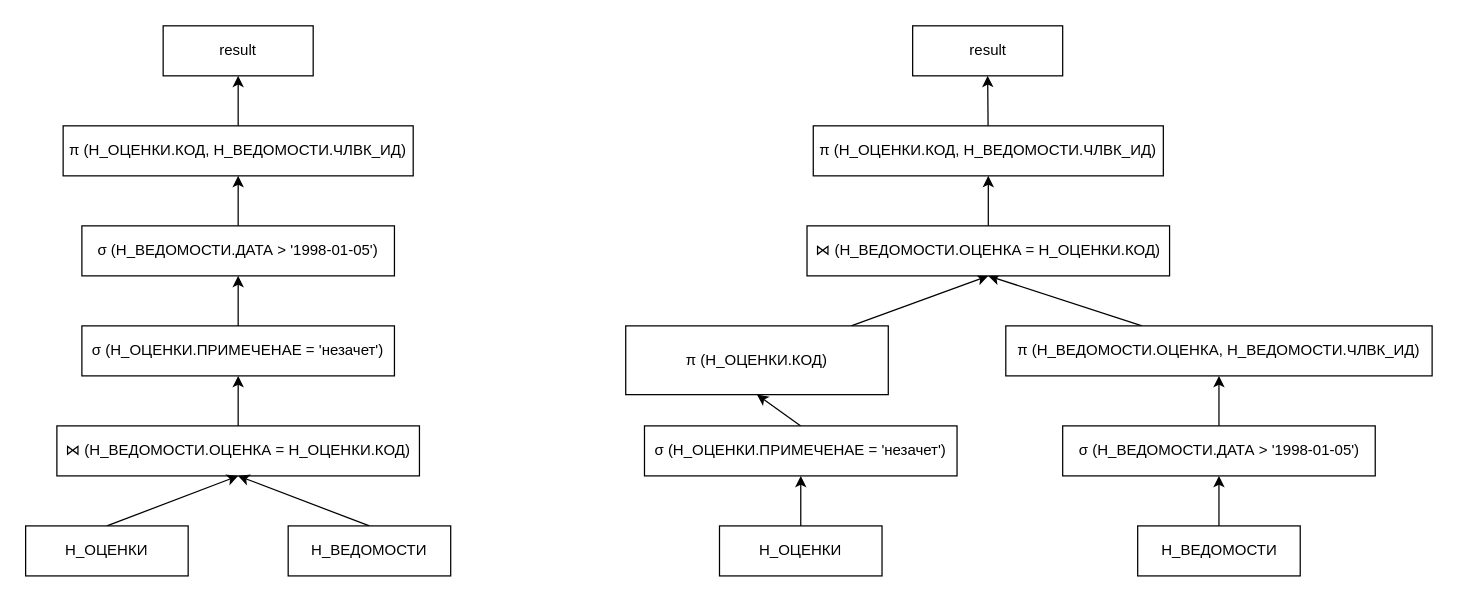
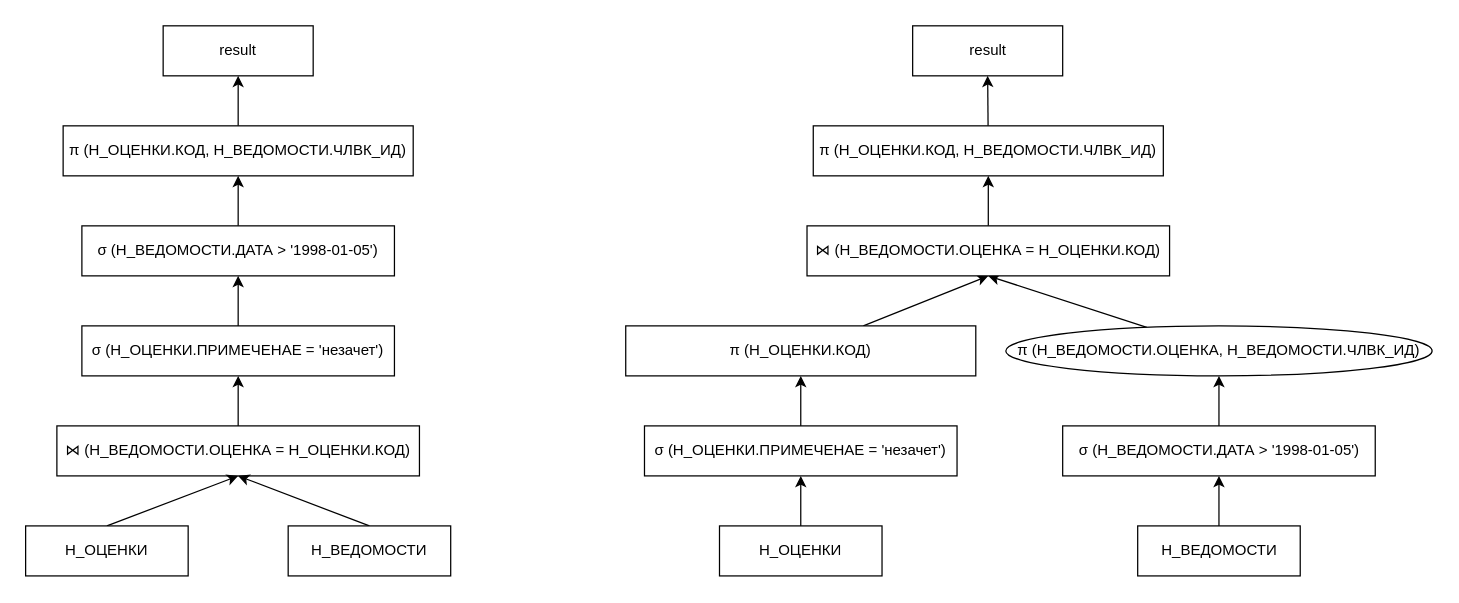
(1219, 351) -> (1219, 351)
(757, 360) -> (801, 351)
